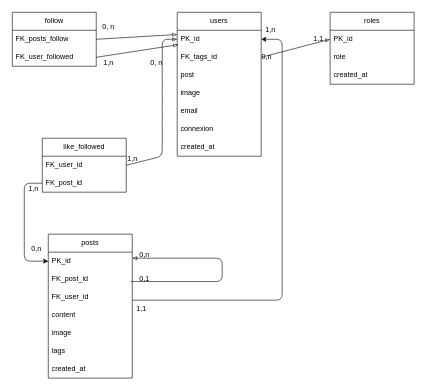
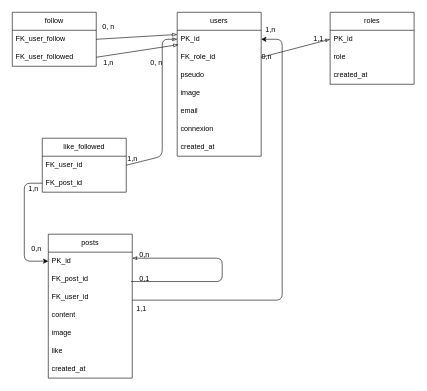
(44, 39) -> (42, 39)
(200, 57) -> (199, 57)
(189, 75) -> (193, 75)
(60, 351) -> (58, 351)
